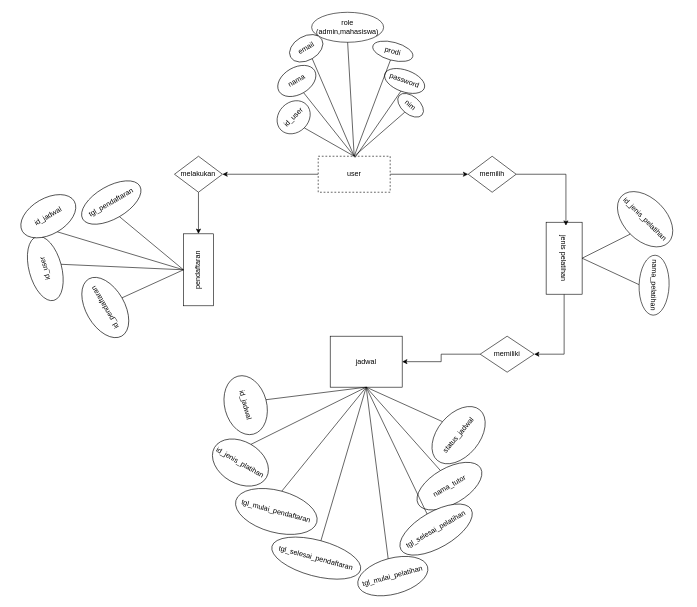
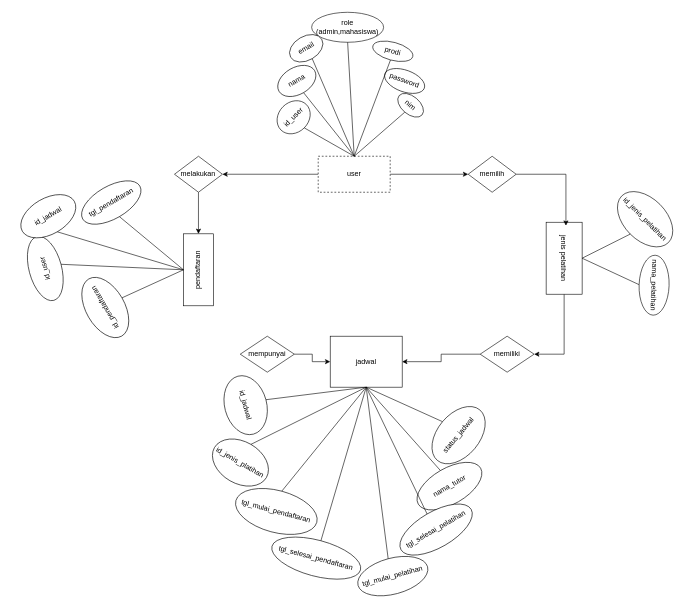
(383, 118) -> none
none -> (267, 354)
none -> (312, 361)
